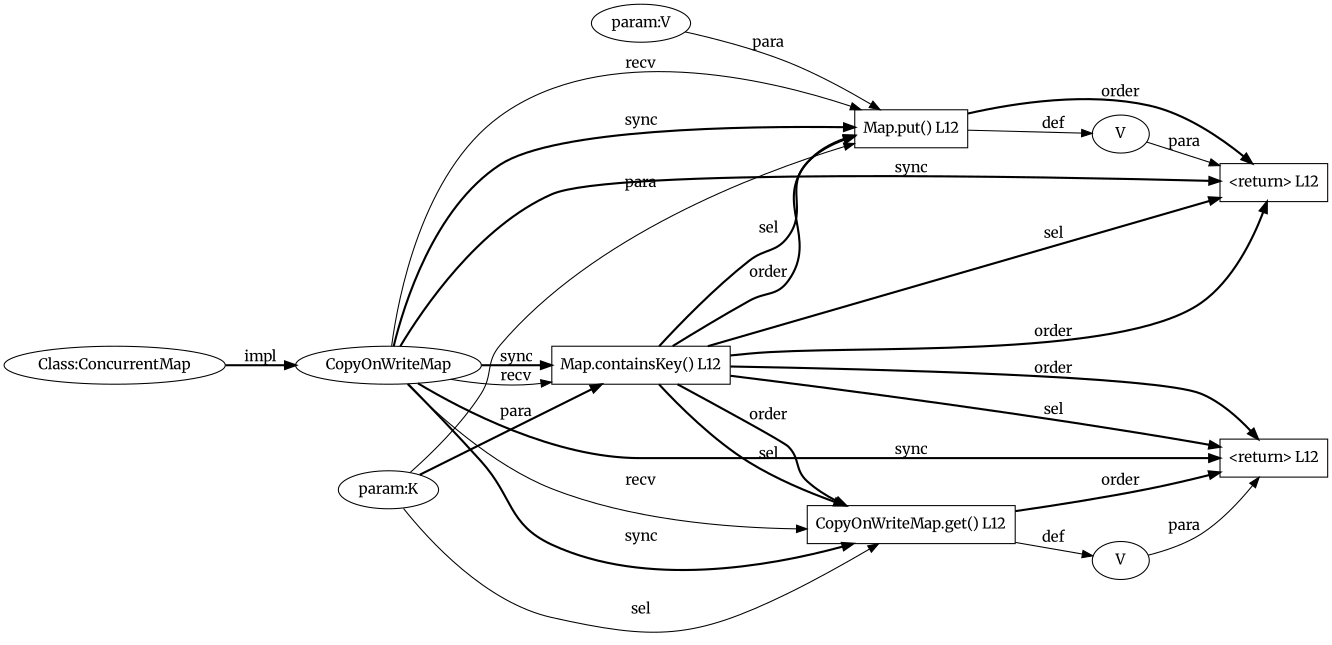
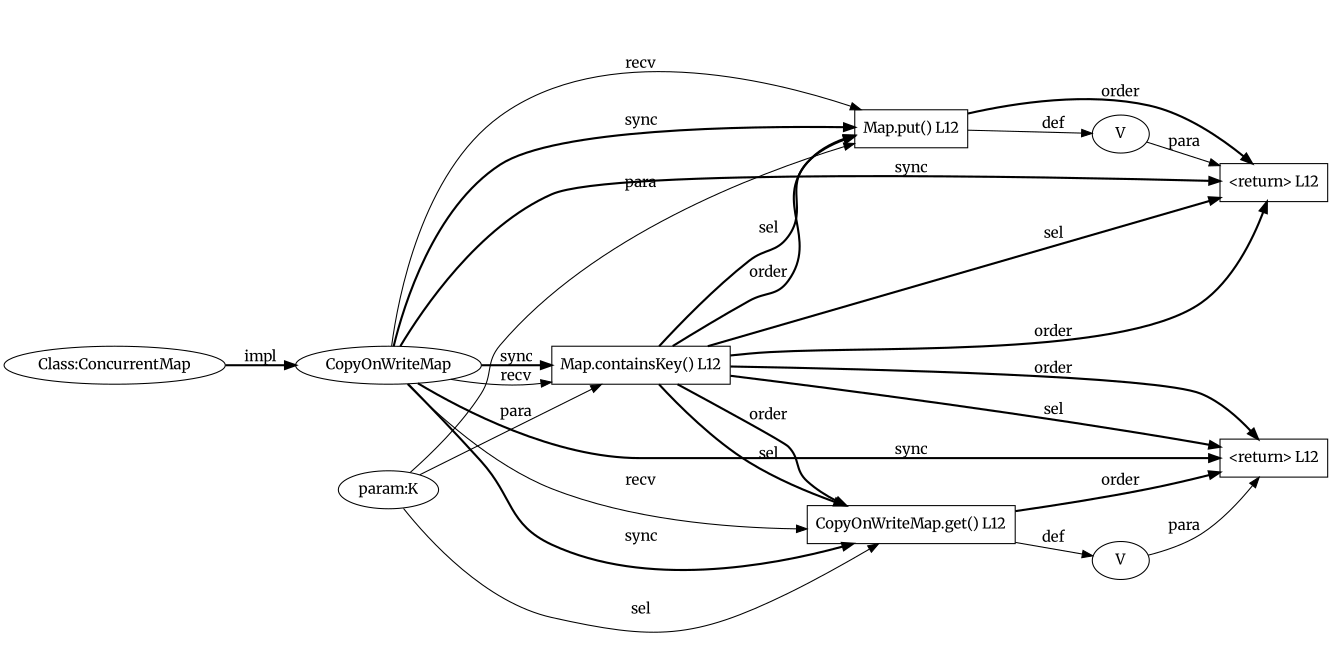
(641, 23) -> none
(502, 434) -> (502, 434)
